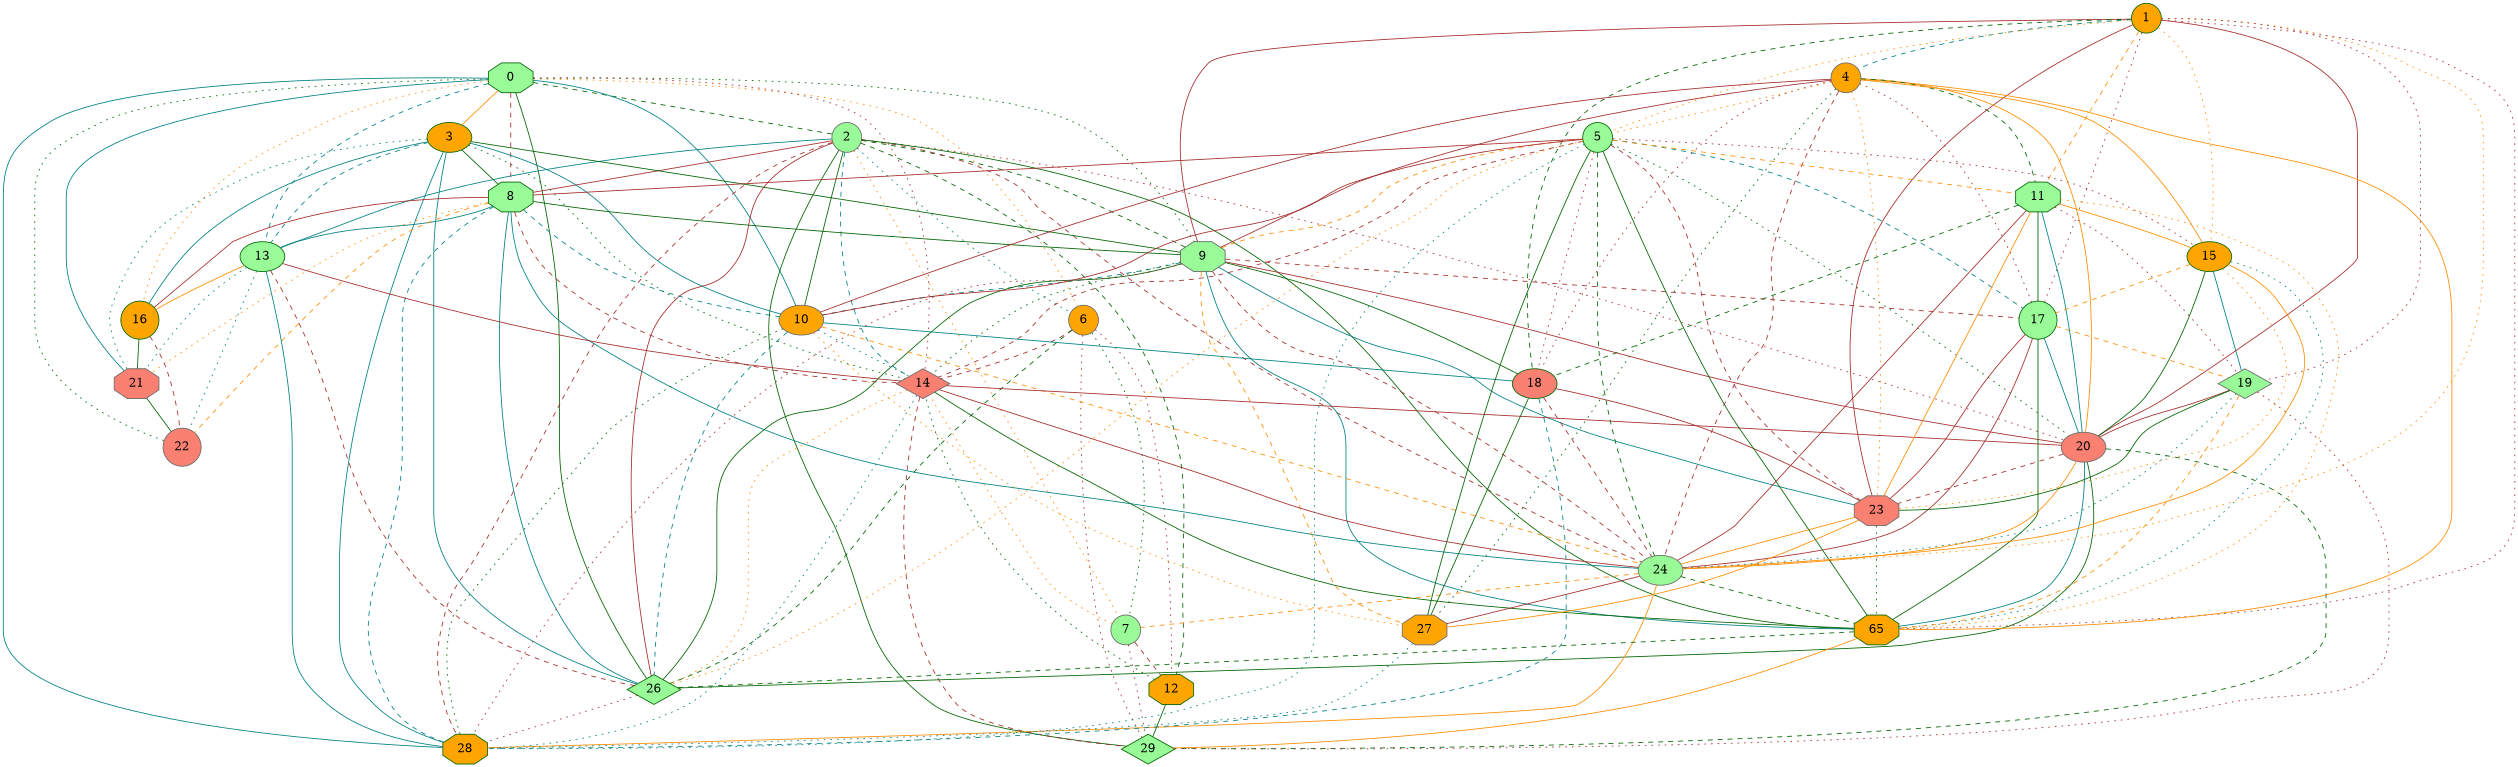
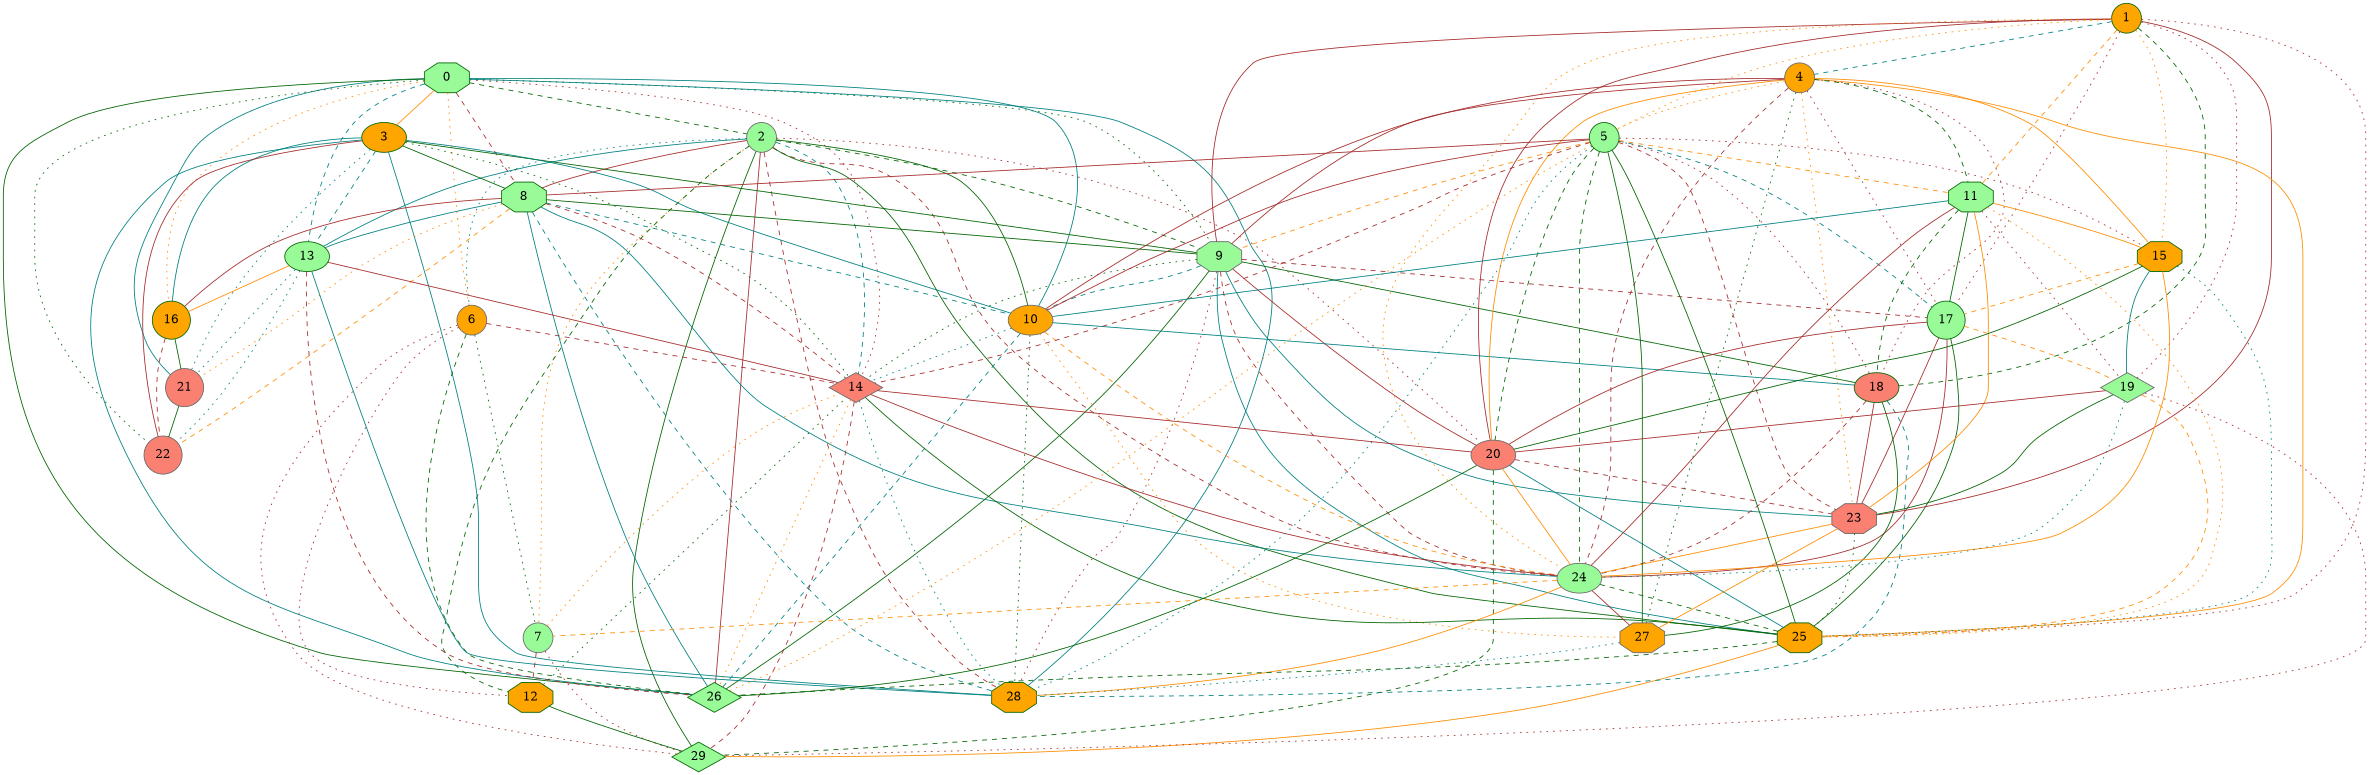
none -> (165, 219)
(2209, 257) -> (2160, 257)
(1846, 280) -> (1525, 295)
(2068, 321) -> (1523, 256)
(137, 384) -> (185, 388)
(2061, 385) -> (1731, 350)
(2146, 465) -> none
(1284, 473) -> none
(1877, 630) -> (1800, 638)
(562, 719) -> none
